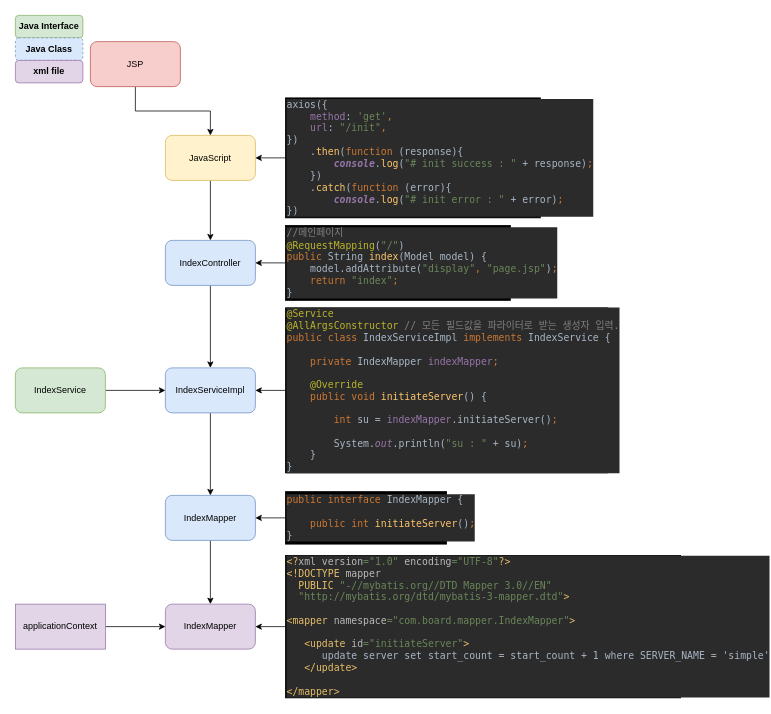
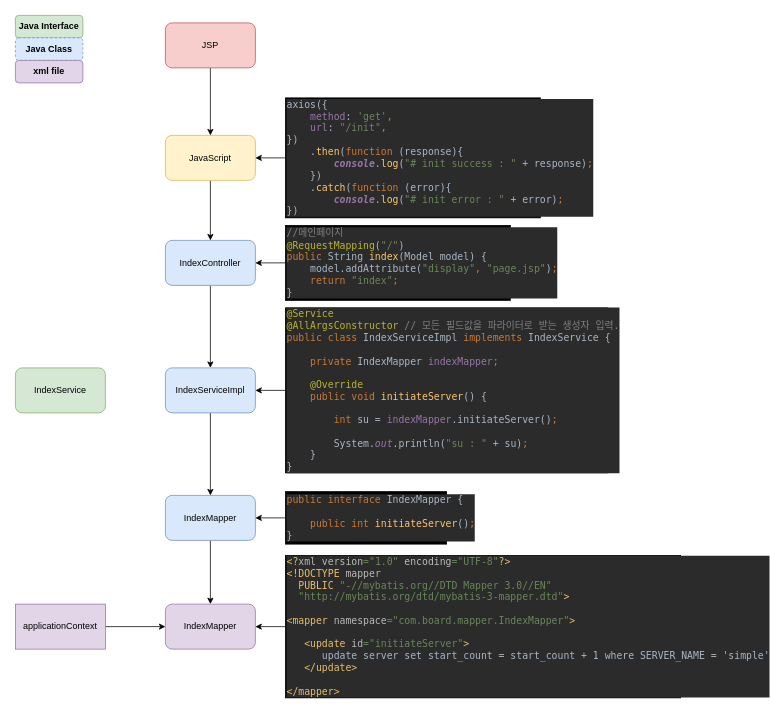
(135, 64) -> (210, 45)
(132, 390) -> none
